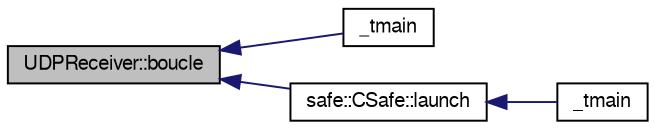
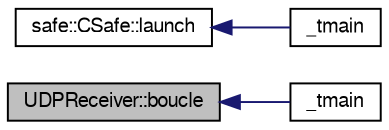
(265, 85) -> none
